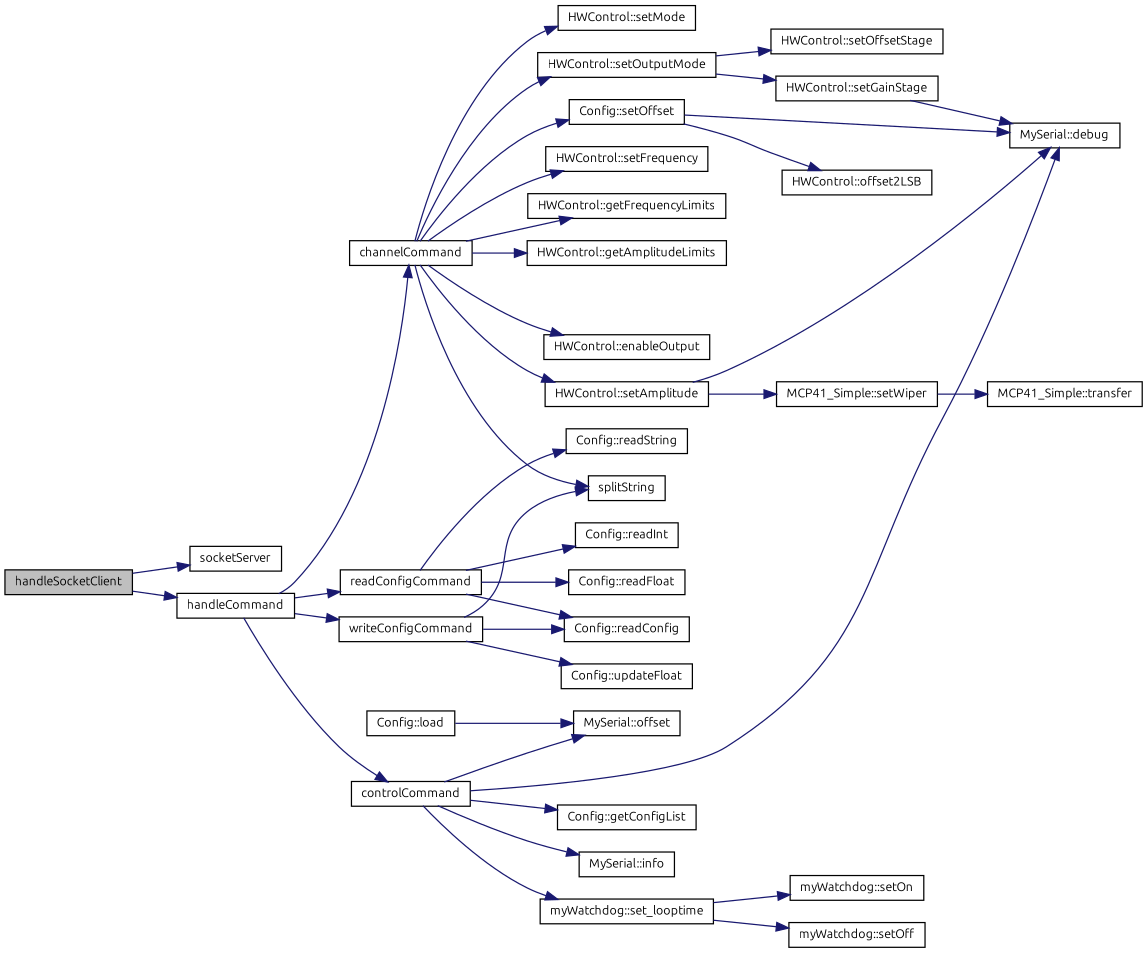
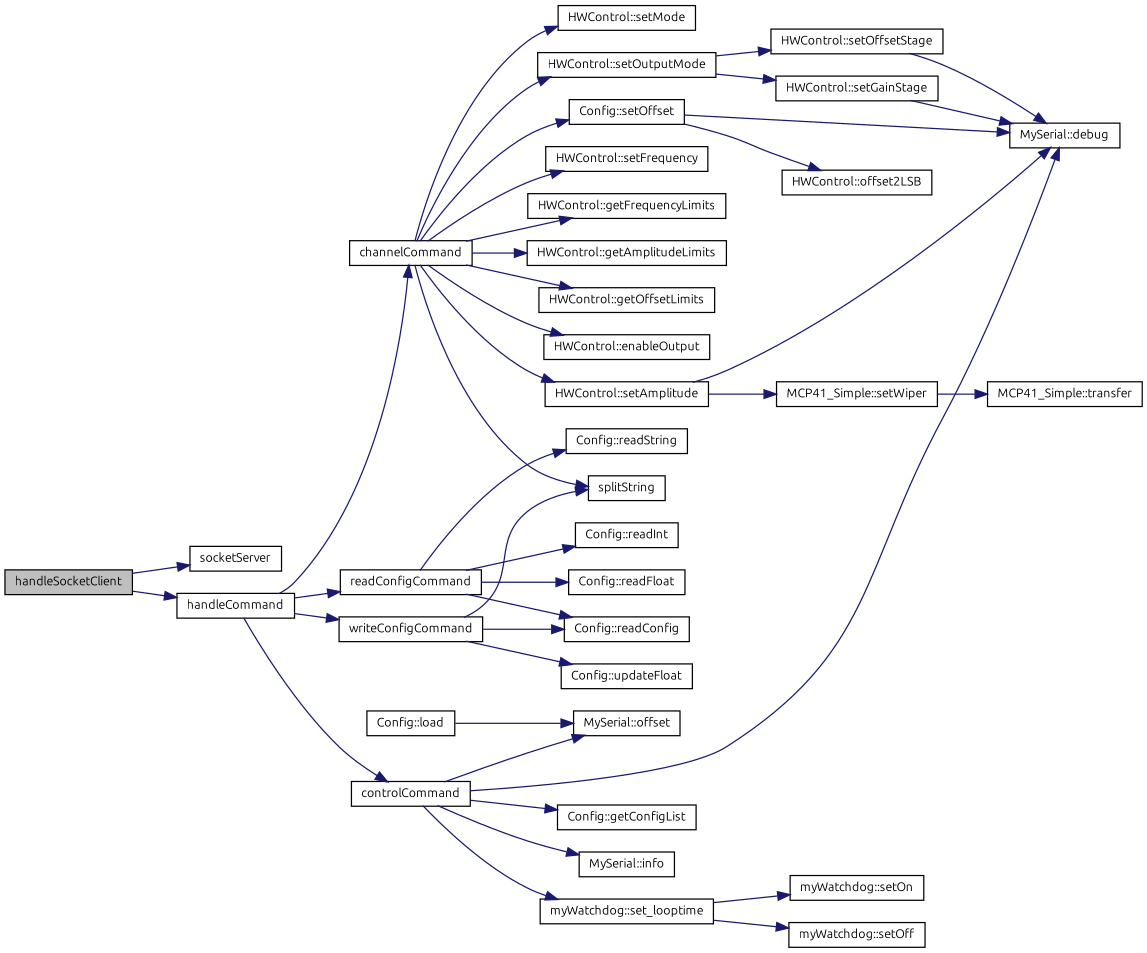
none -> (975, 80)
none -> (627, 300)
